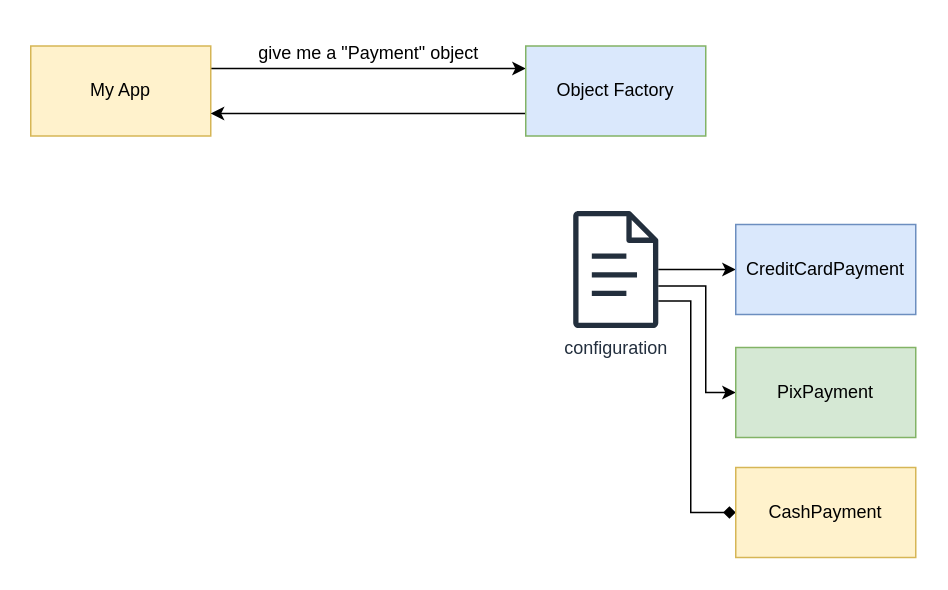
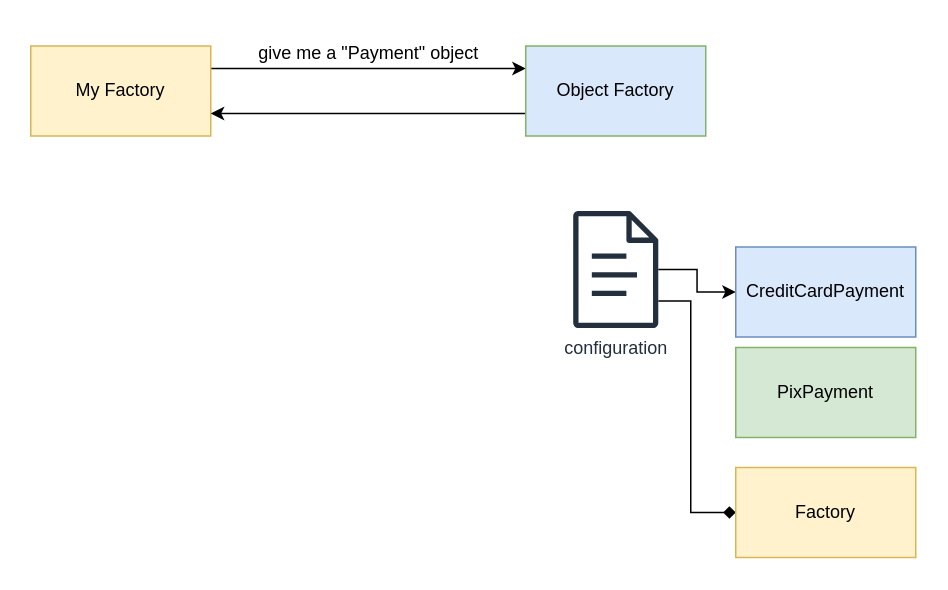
(121, 91) -> (121, 91)
(826, 269) -> (826, 292)
(706, 325) -> none
(826, 512) -> (826, 512)
